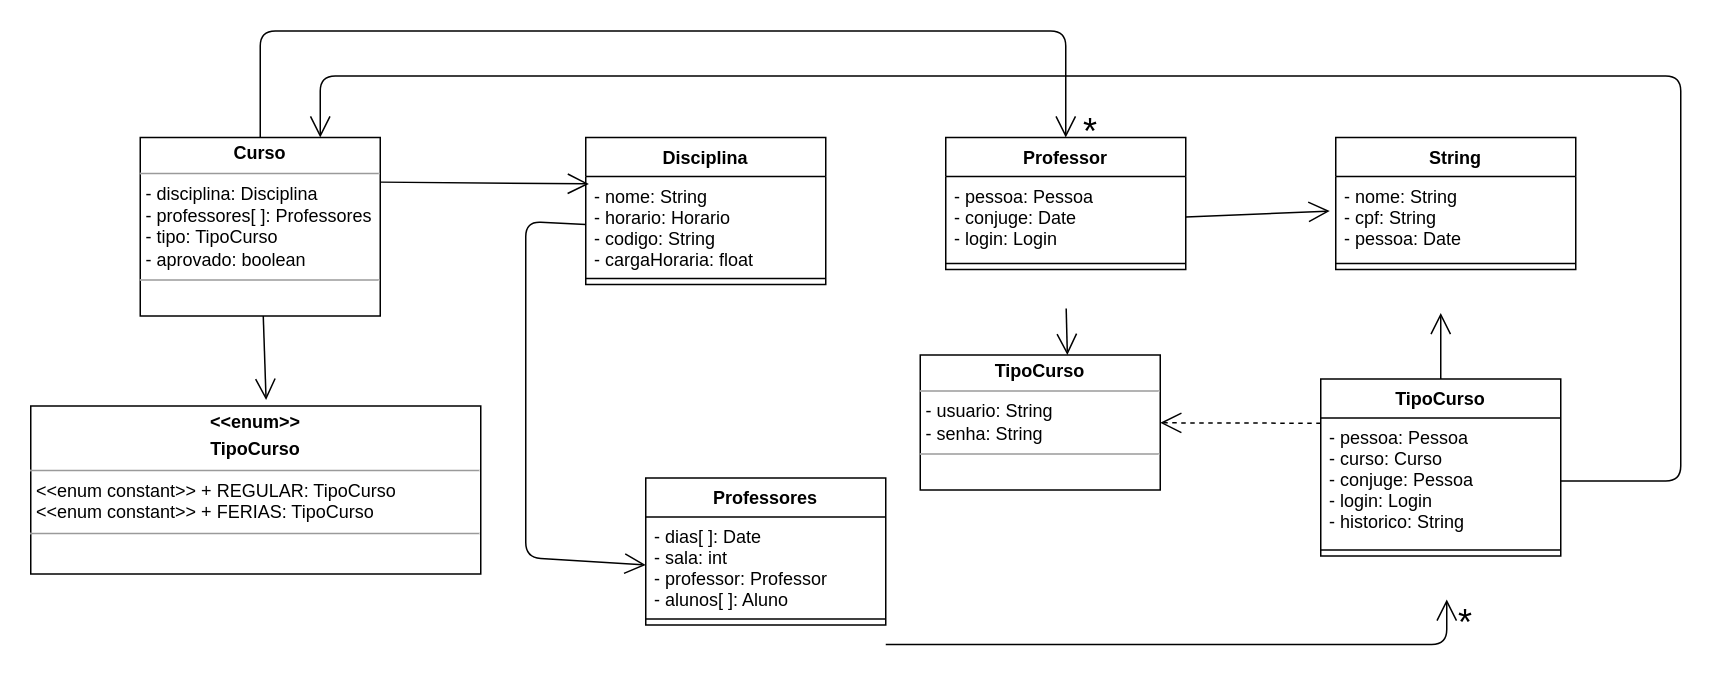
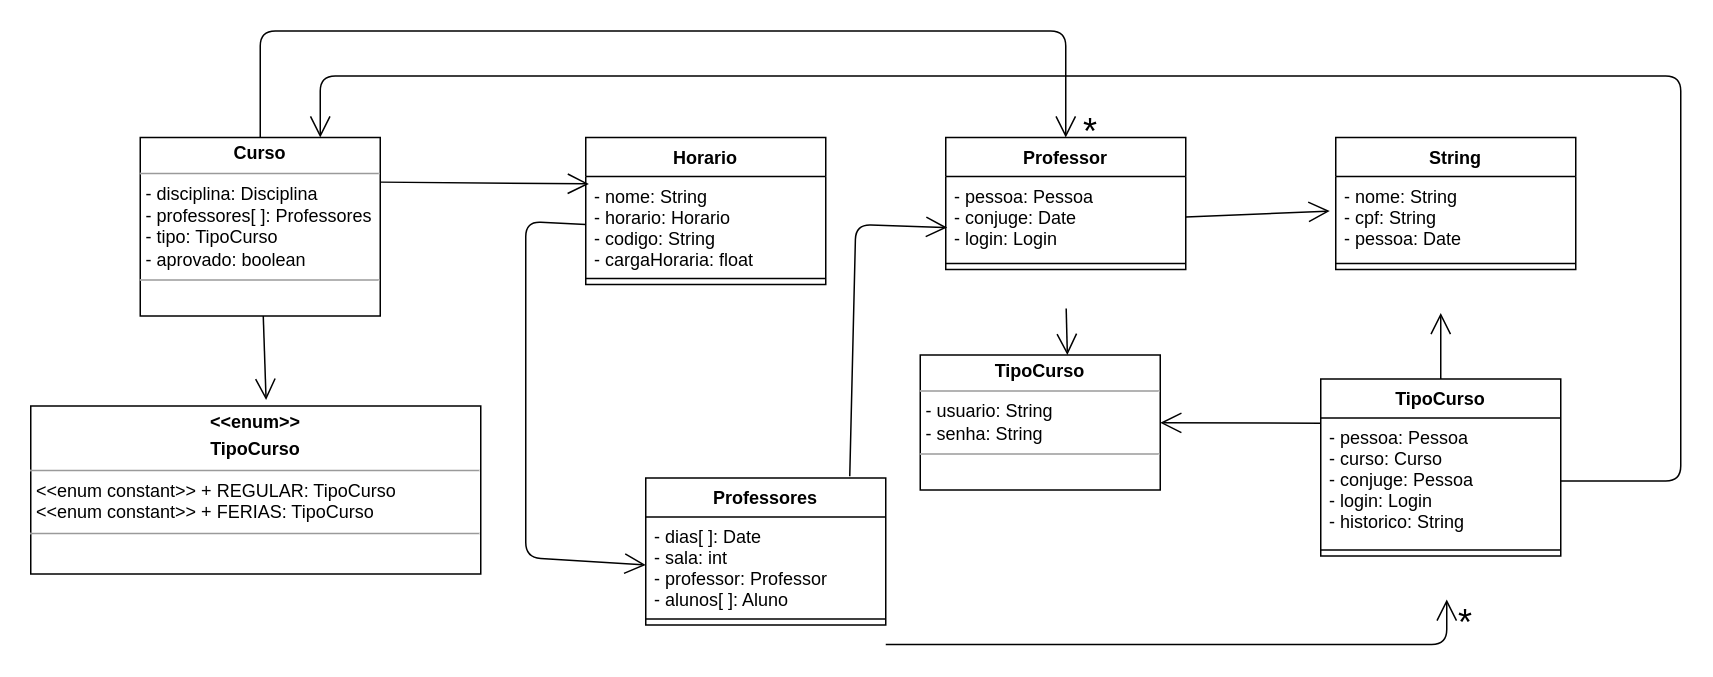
(705, 158) -> (705, 158)
none -> (854, 311)
(1242, 423) -> (1242, 423)
